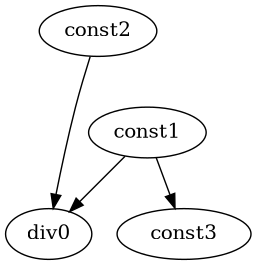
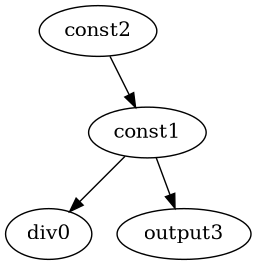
(71, 125) -> (120, 76)
(184, 234) -> (184, 234)
